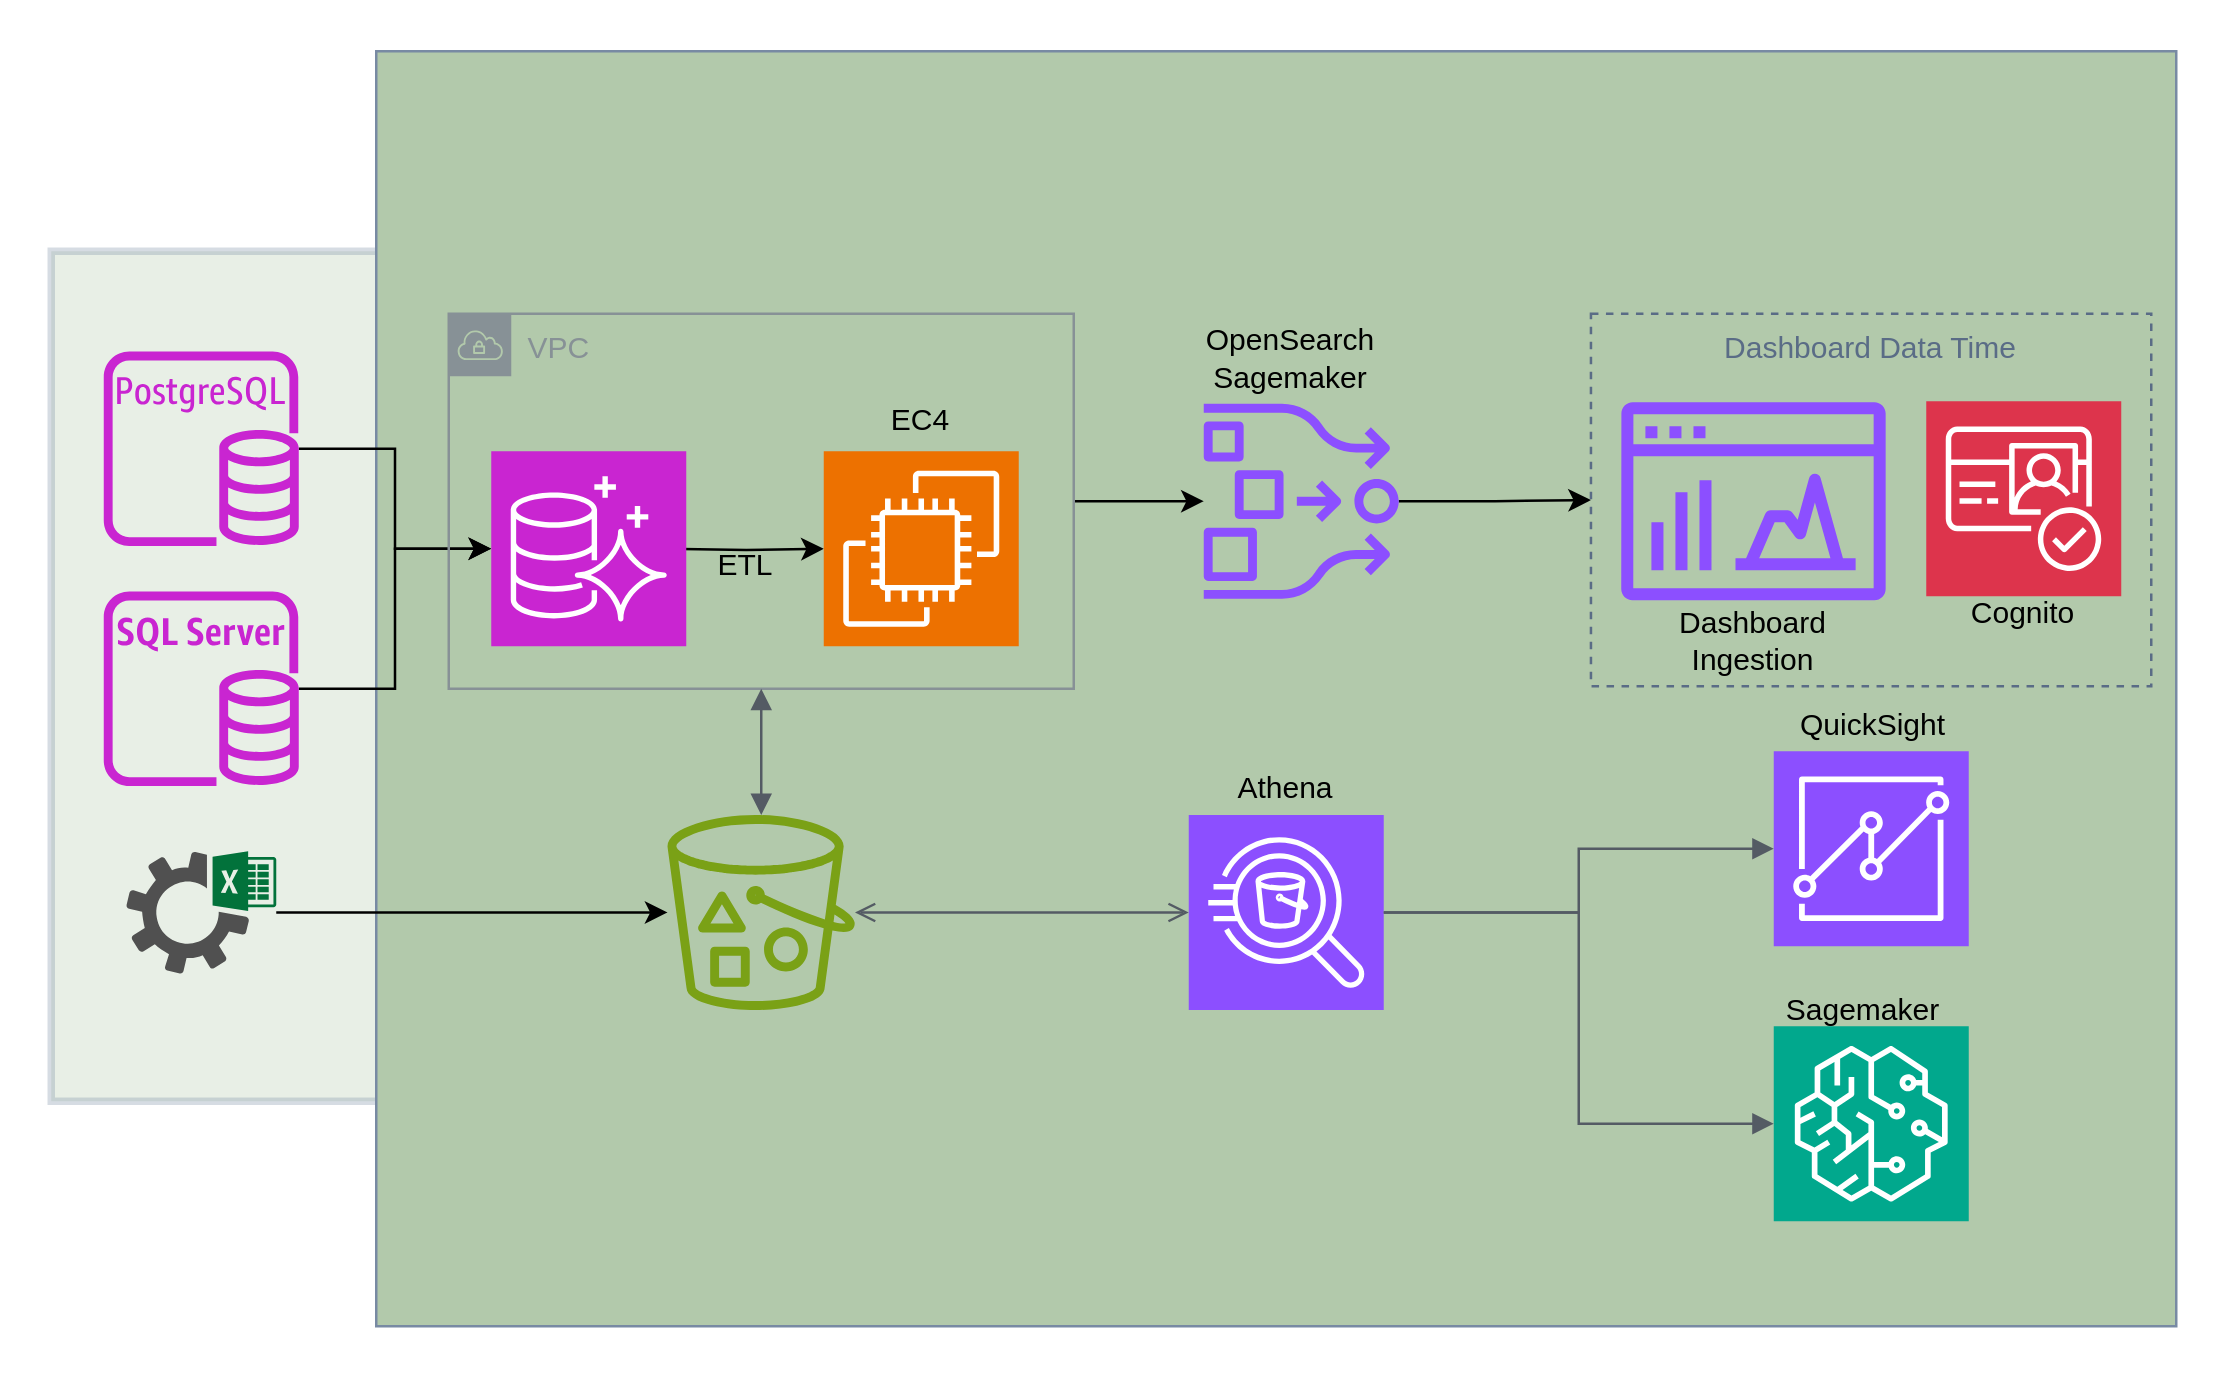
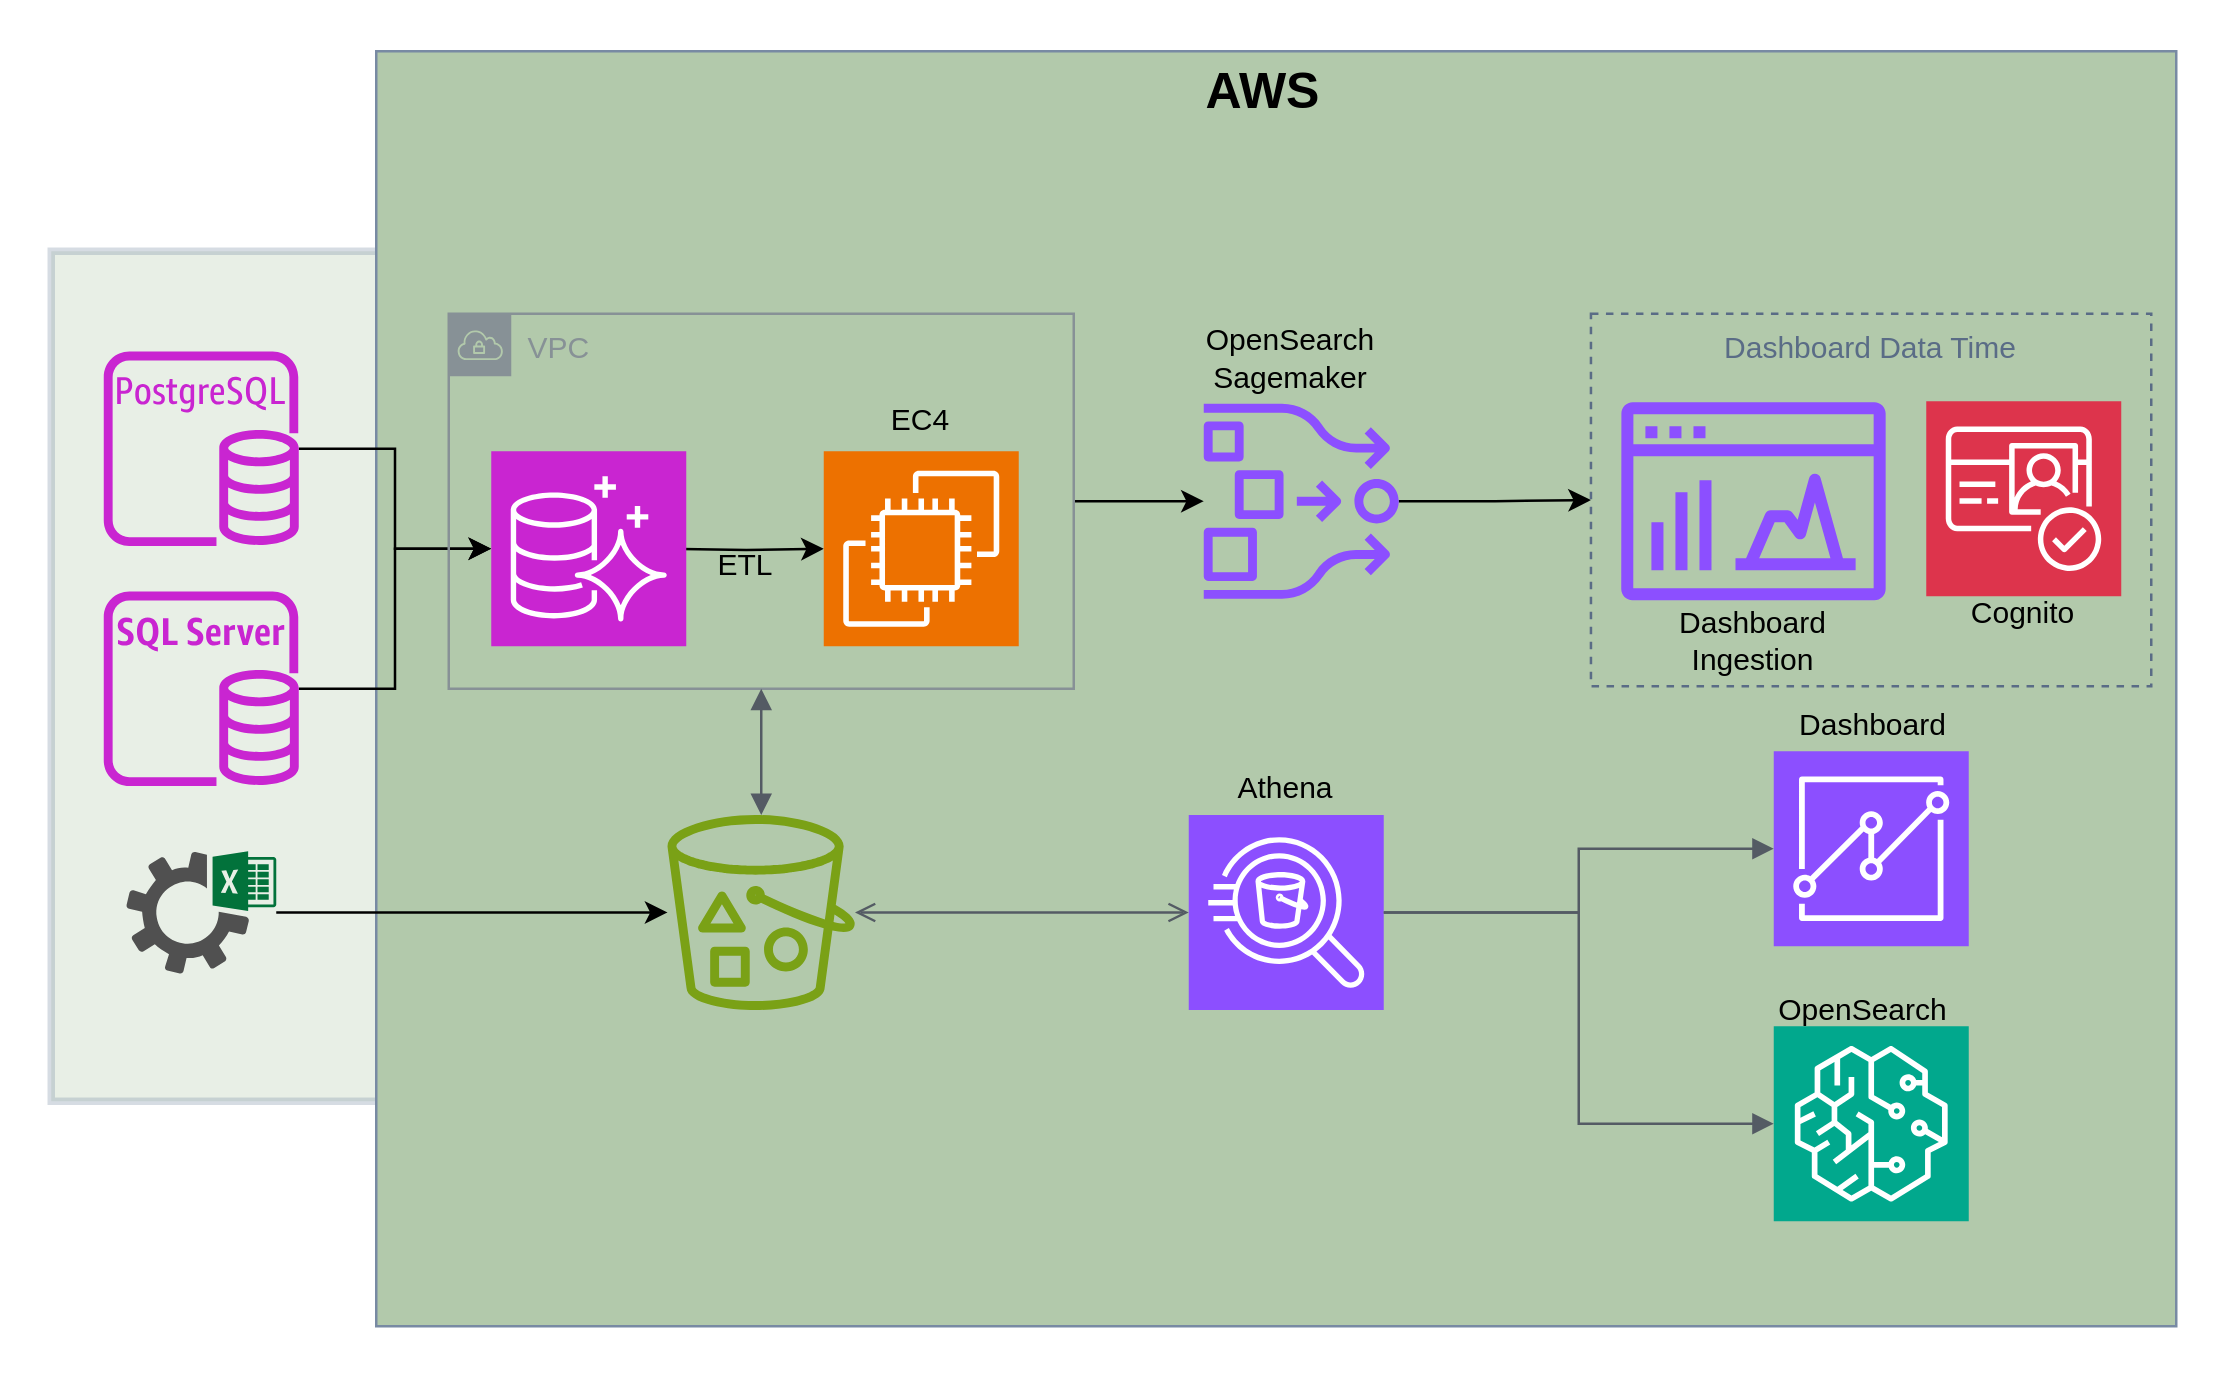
none -> (1264, 89)
(1874, 726) -> (1874, 726)
(1864, 1011) -> (1864, 1011)
